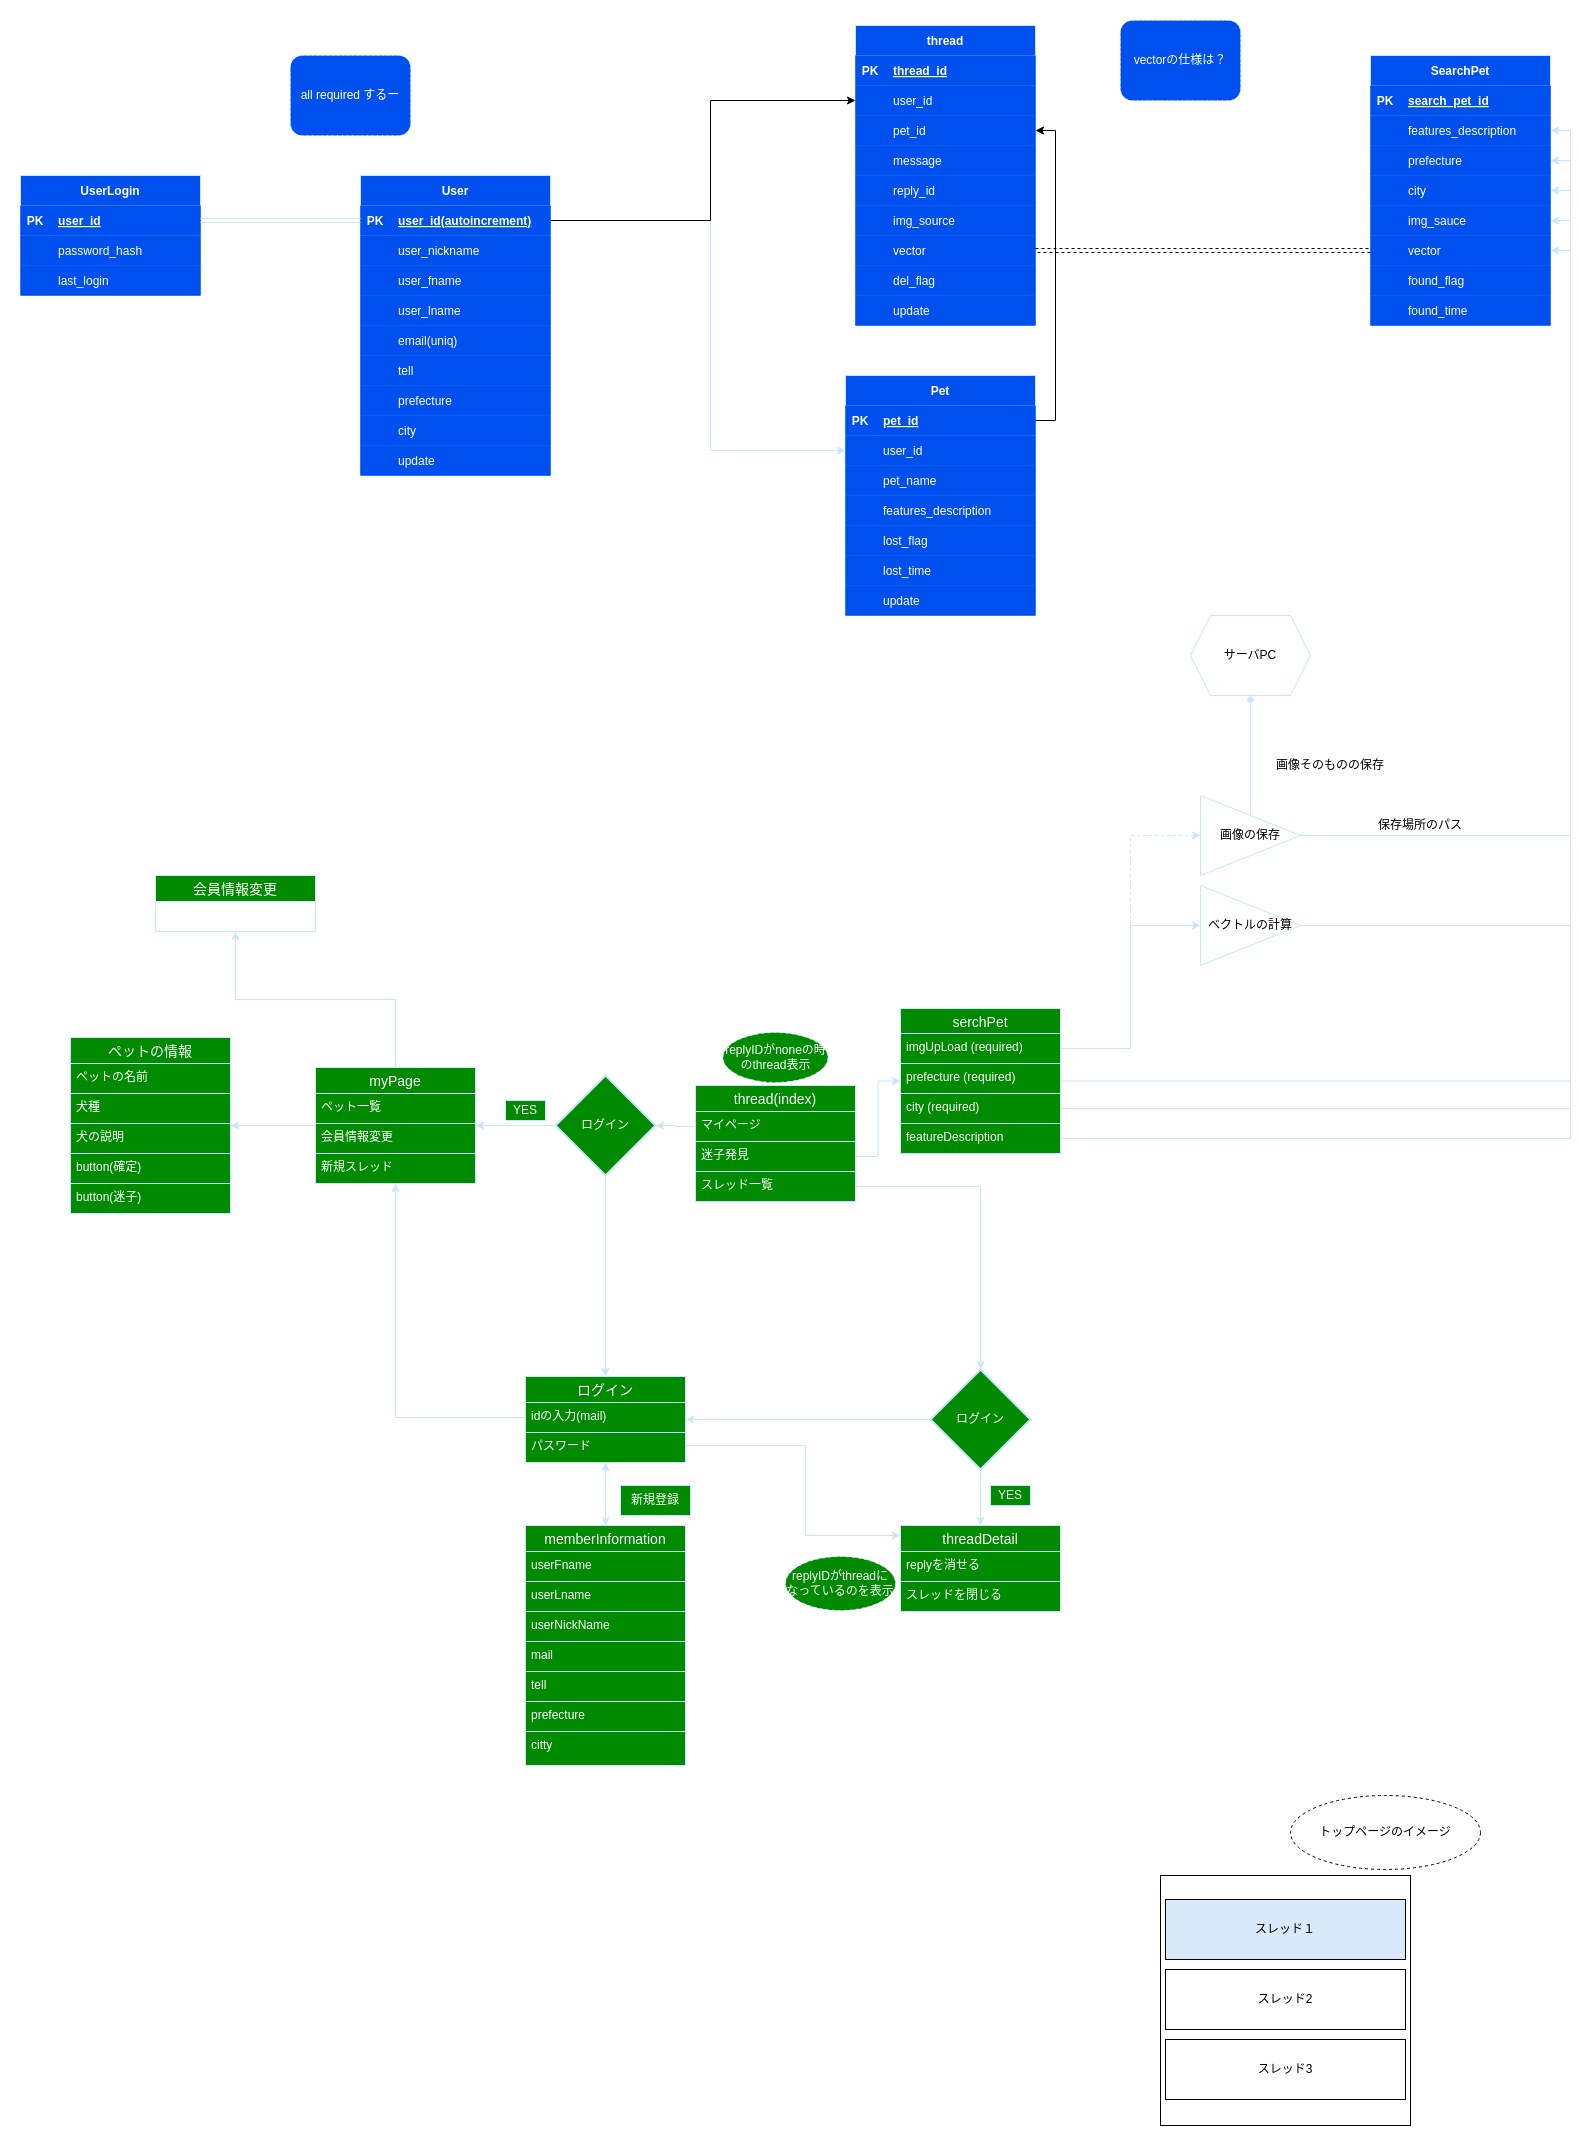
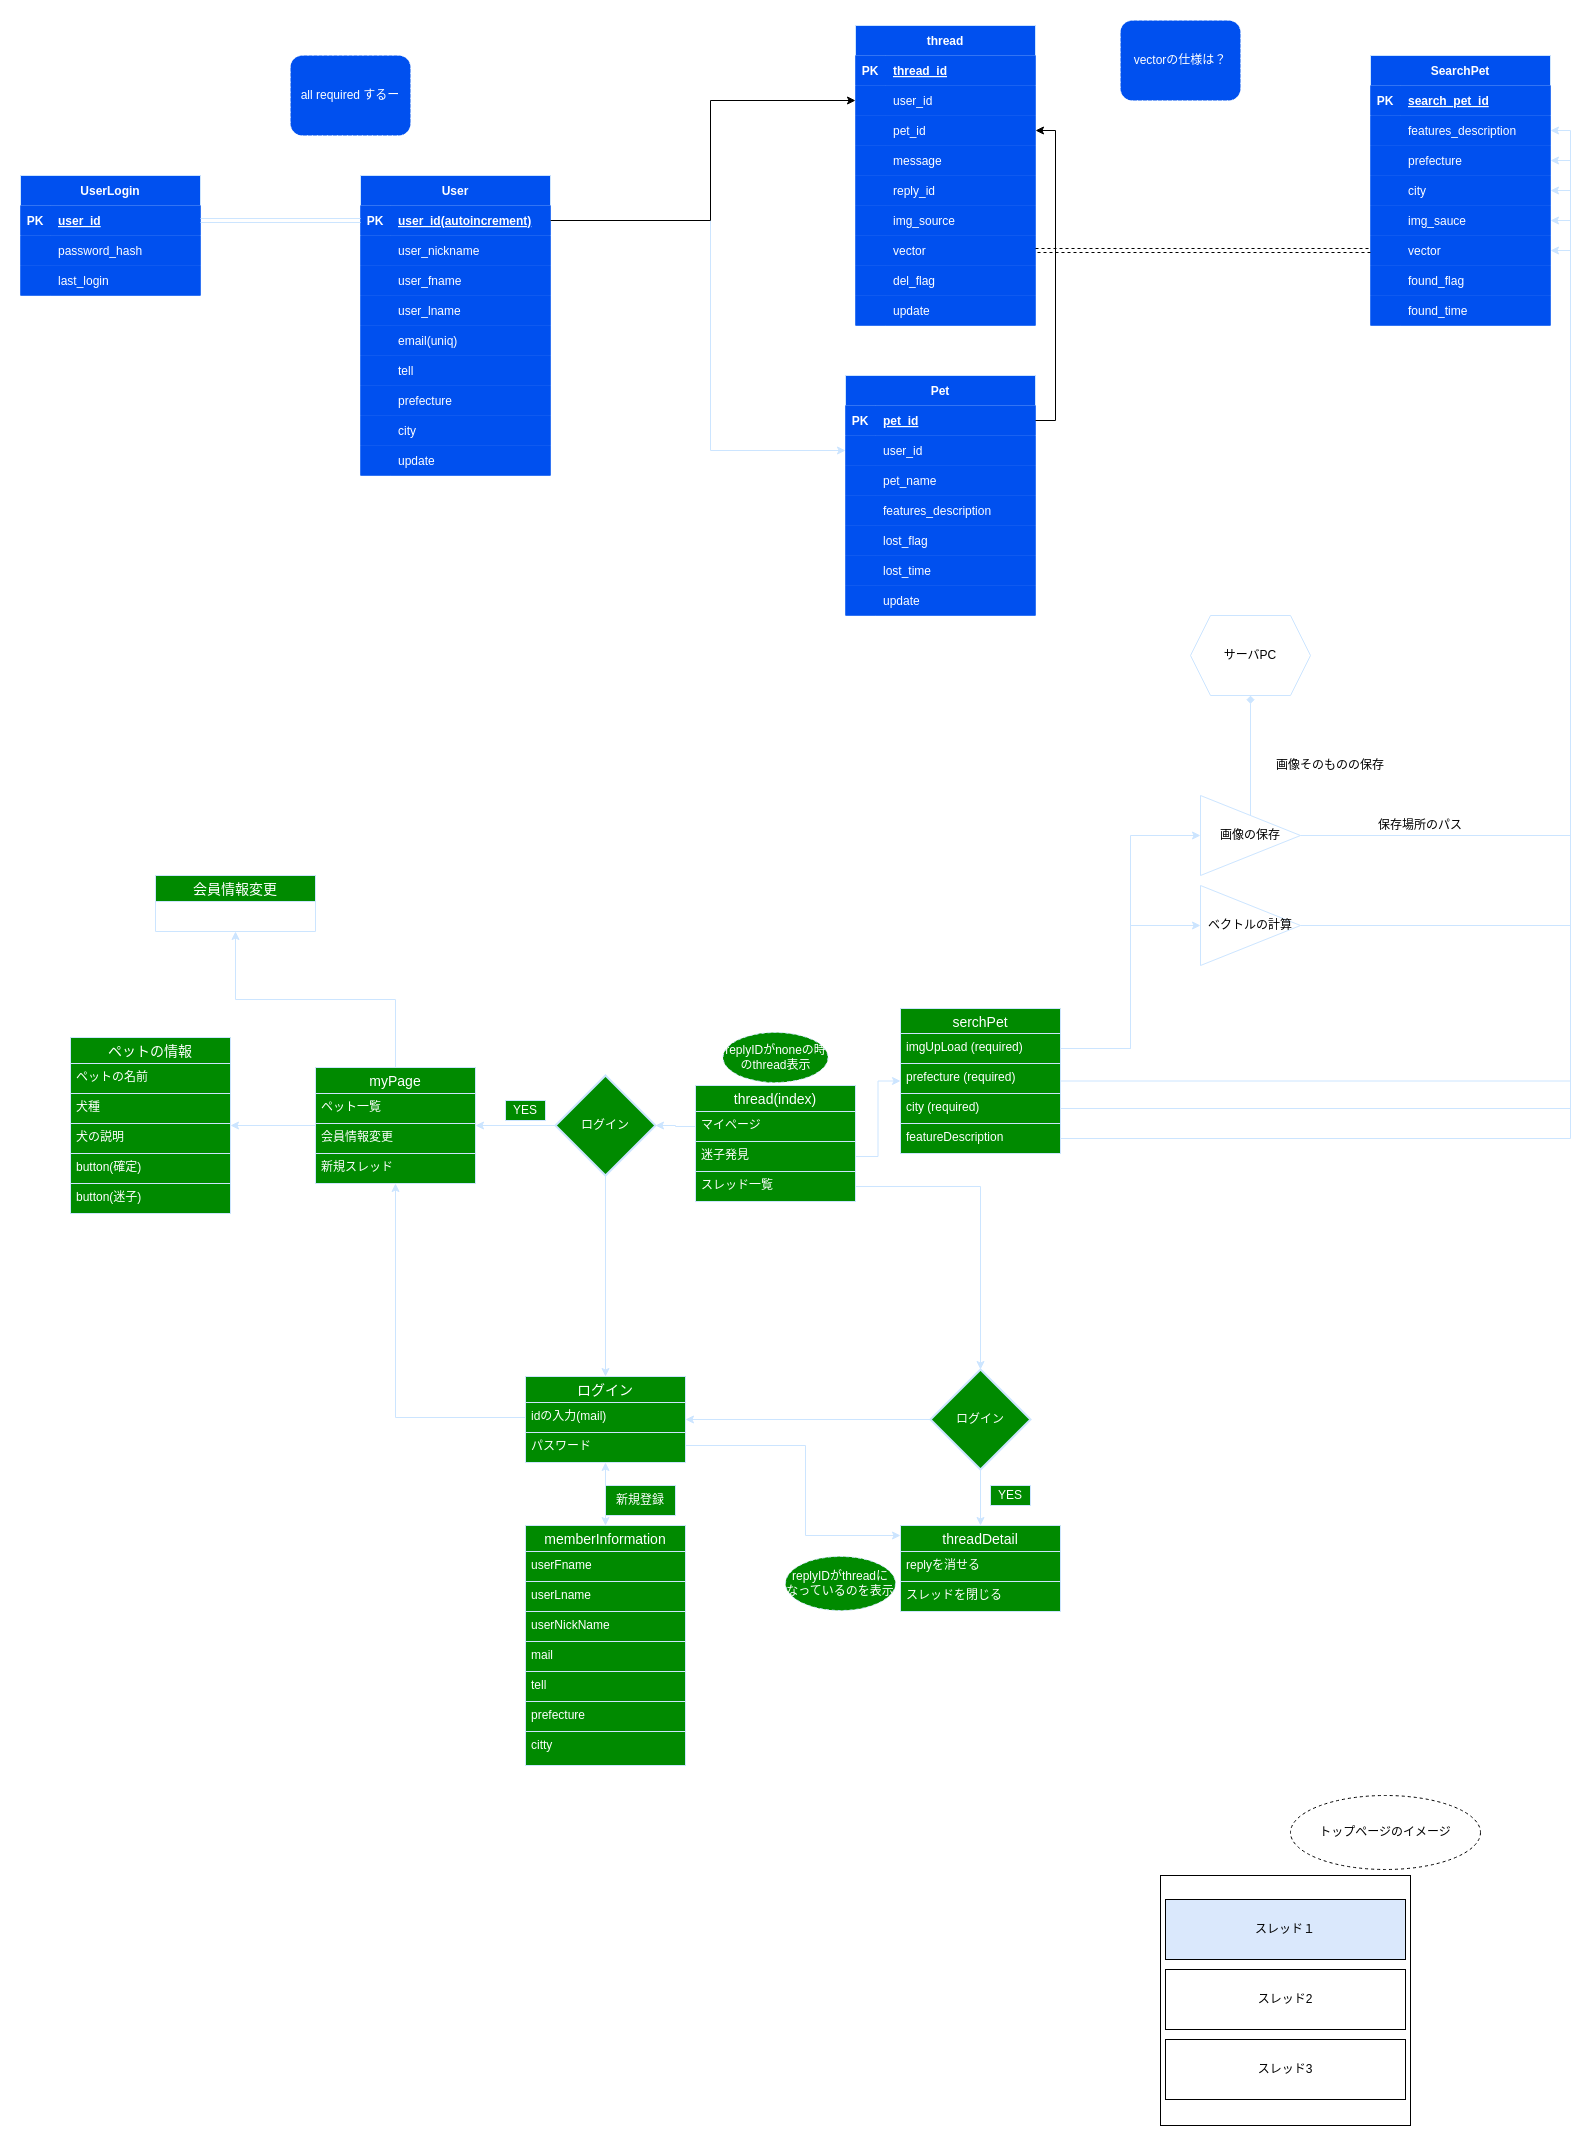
(1131, 849) -> (1131, 849)
(656, 1501) -> (641, 1501)
